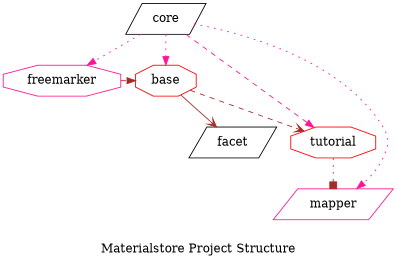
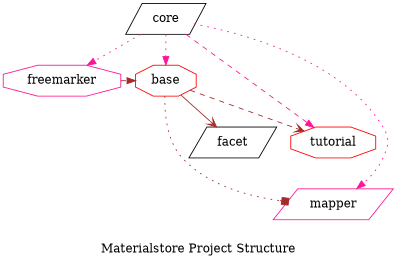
(333, 169) -> (199, 172)
